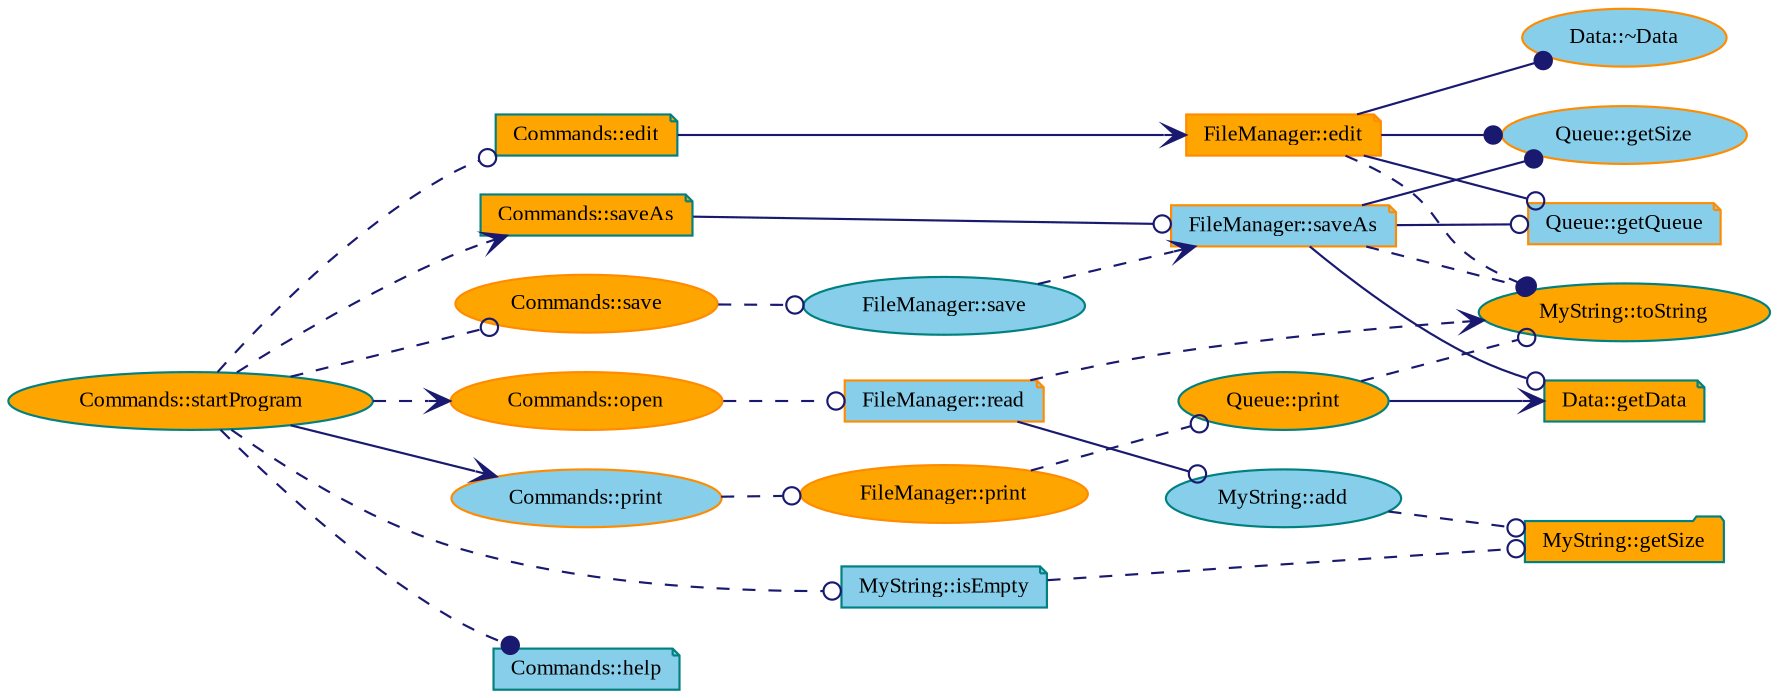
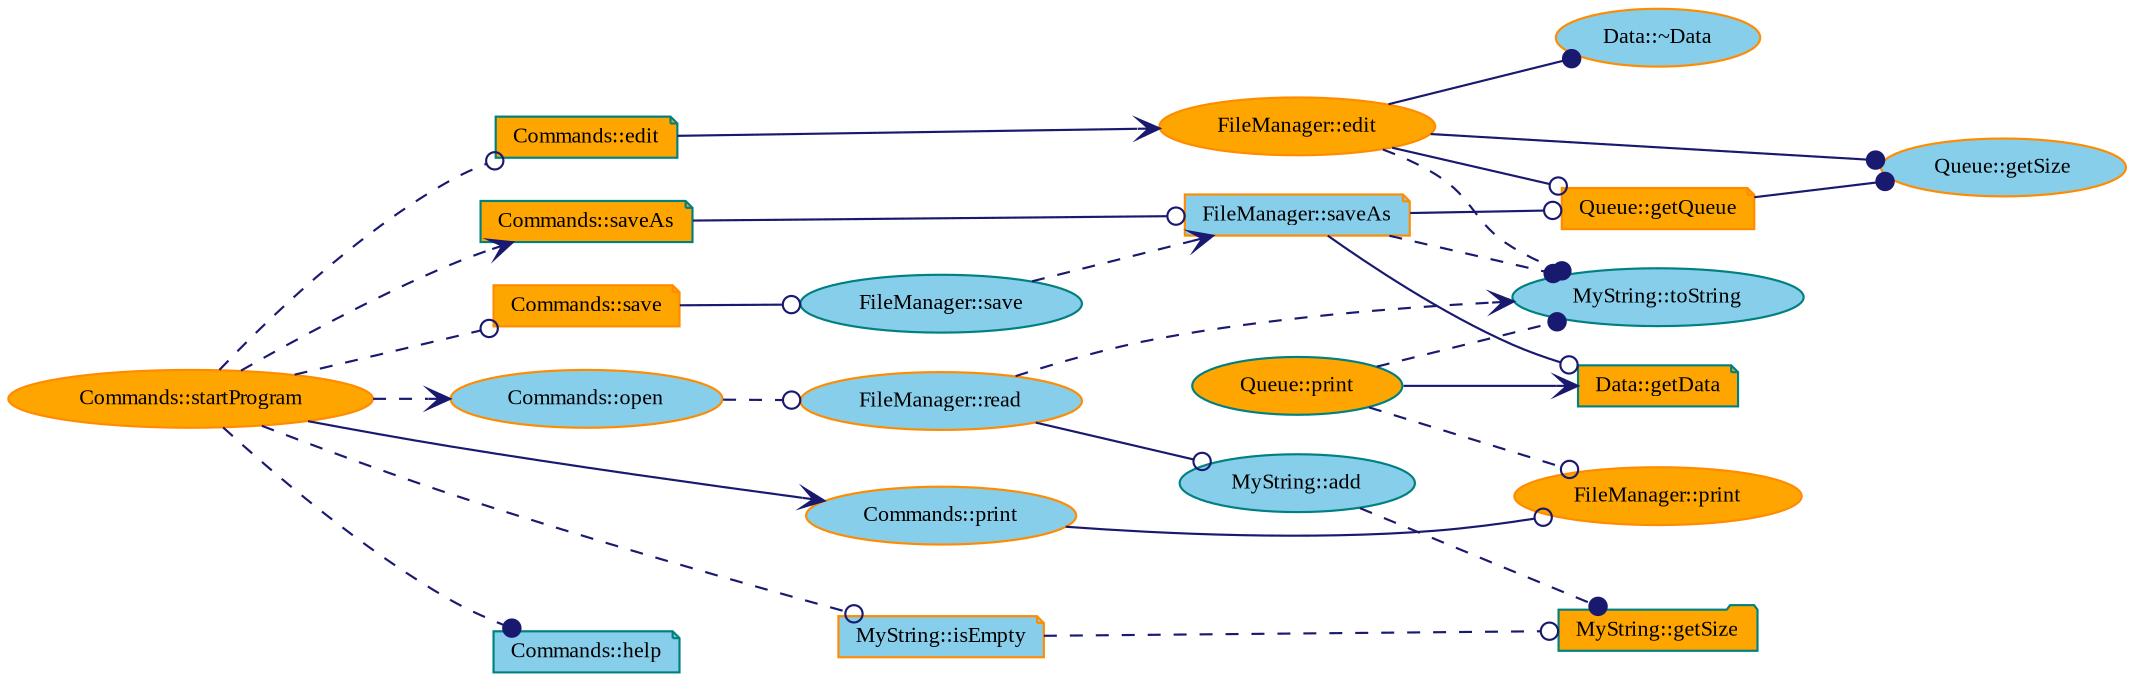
(1284, 135) -> (1297, 126)
(1427, 188) -> (1815, 190)
(1624, 224) -> (1658, 209)
(587, 304) -> (587, 306)
(752, 305) -> (731, 305)
(1624, 312) -> (1658, 297)
(1440, 360) -> (1463, 345)
(191, 401) -> (191, 399)
(587, 401) -> (587, 399)
(944, 401) -> (941, 401)
(1135, 442) -> (1465, 437)
(752, 496) -> (1300, 536)
(1448, 519) -> (1475, 555)
(944, 587) -> (941, 637)
